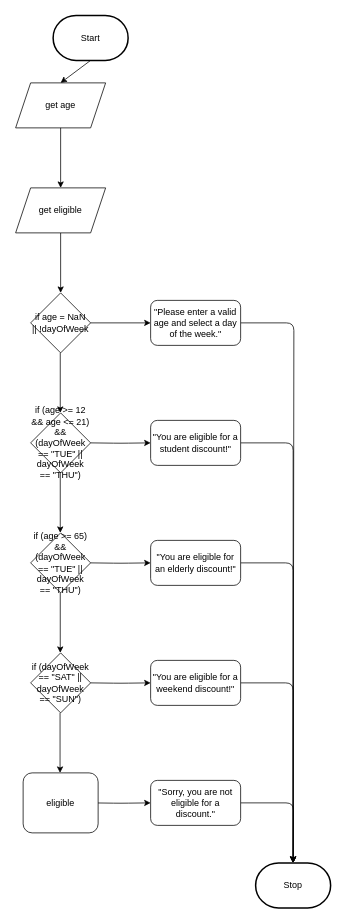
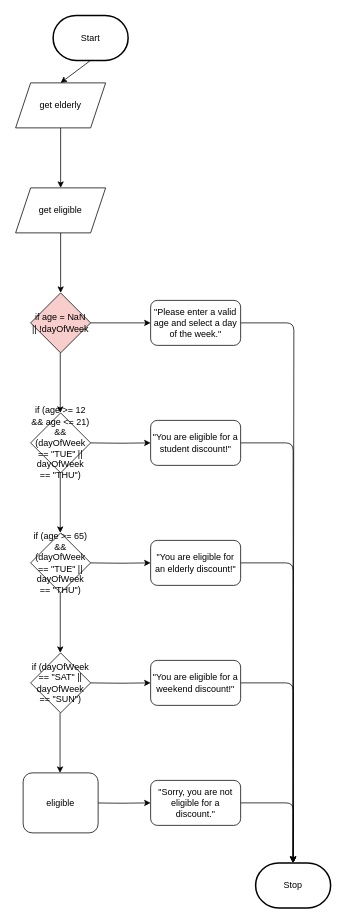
(60, 105) -> (60, 105)
(60, 323) -> (60, 323)
